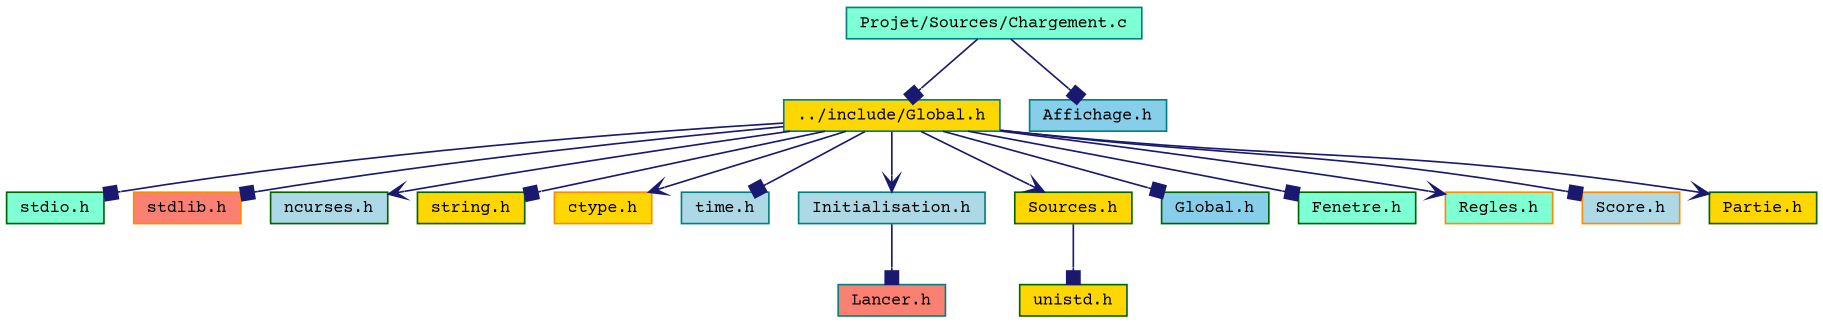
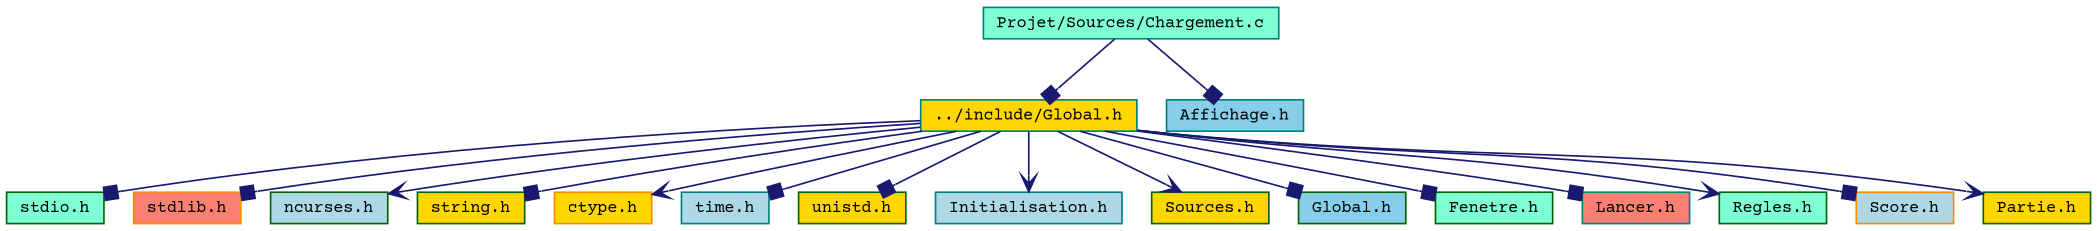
(1499, 208) -> (1773, 208)
(892, 246) -> (1384, 164)
(1073, 246) -> (948, 158)
